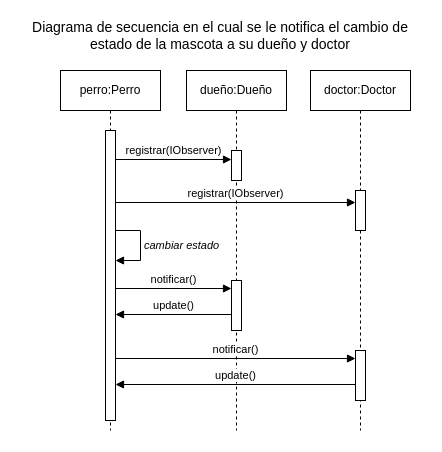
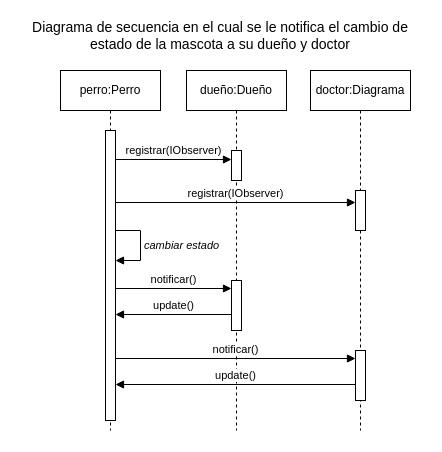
(361, 91) -> (361, 91)
